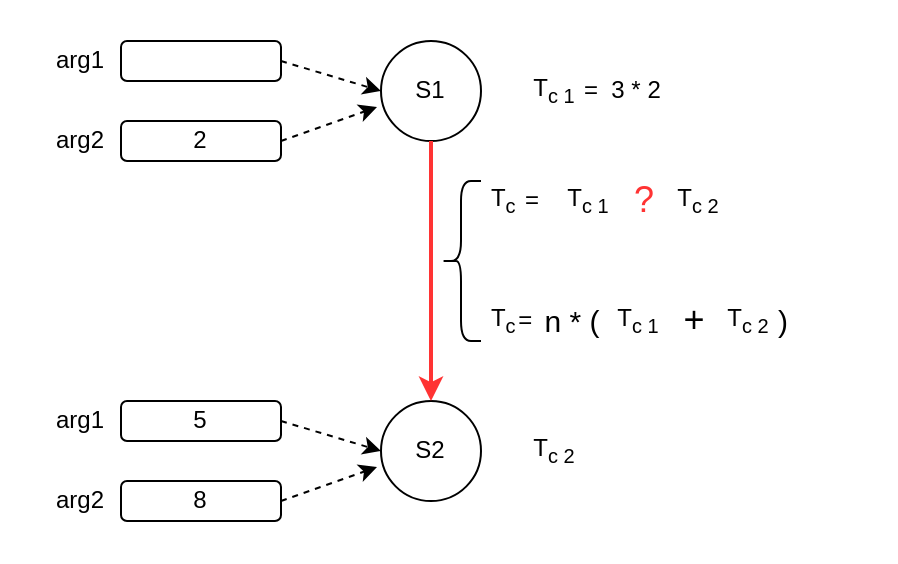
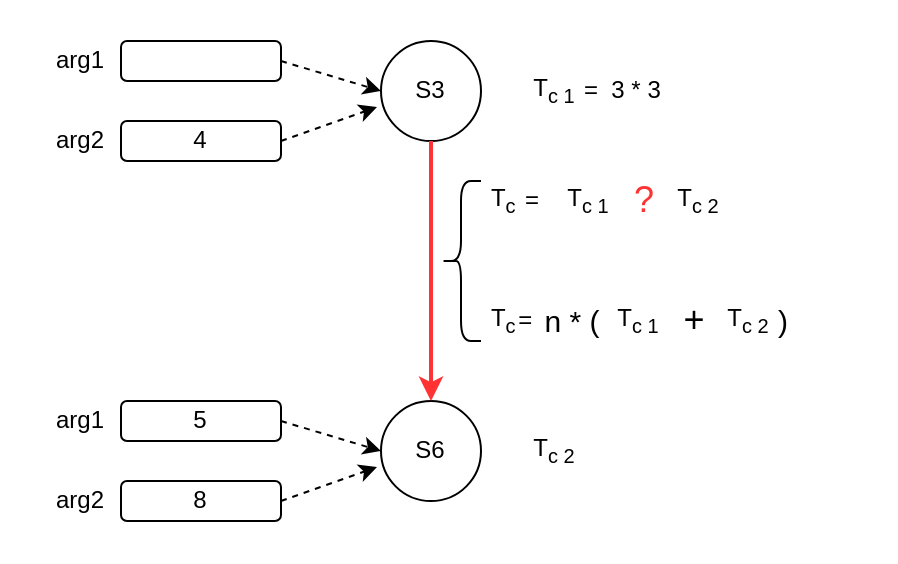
(431, 91) -> (431, 91)
(629, 91) -> (629, 91)
(201, 141) -> (201, 141)
(431, 451) -> (431, 451)
